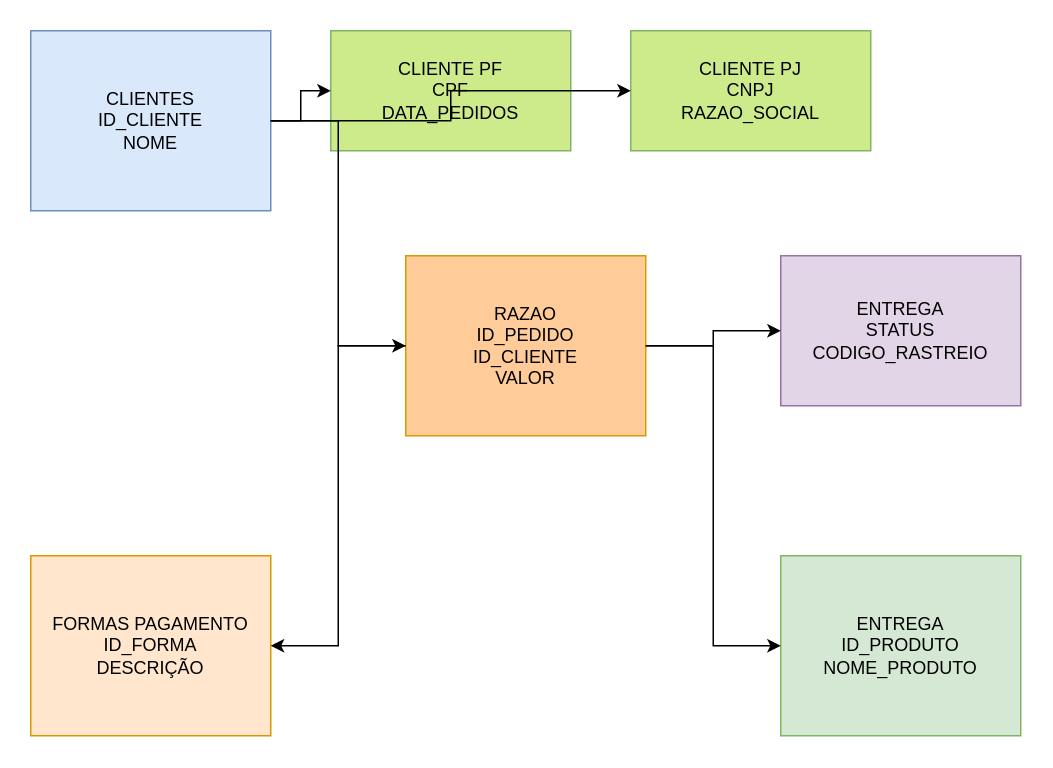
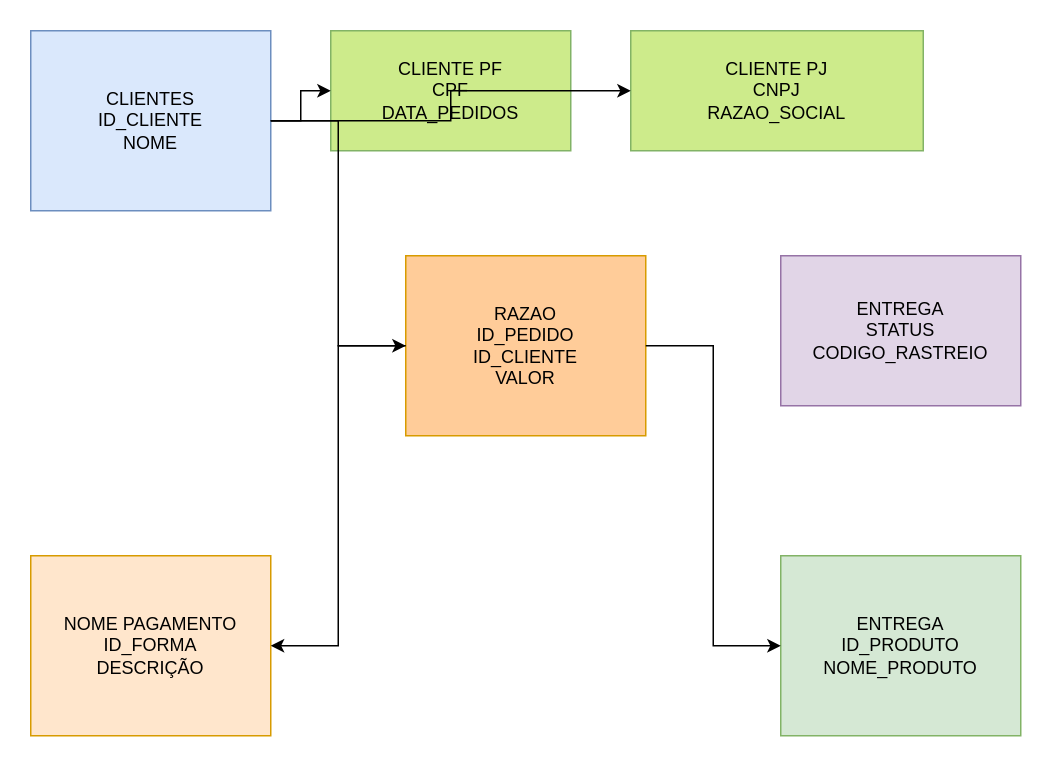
(751, 91) -> (777, 91)
(736, 331) -> none
(151, 646) -> (151, 646)
